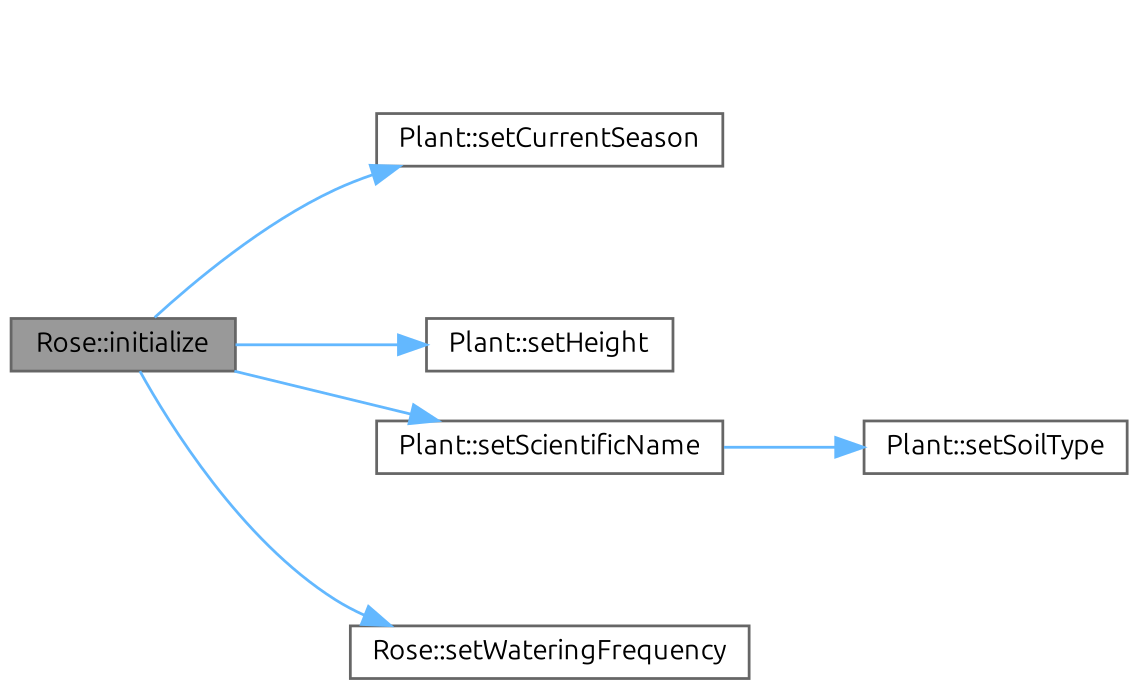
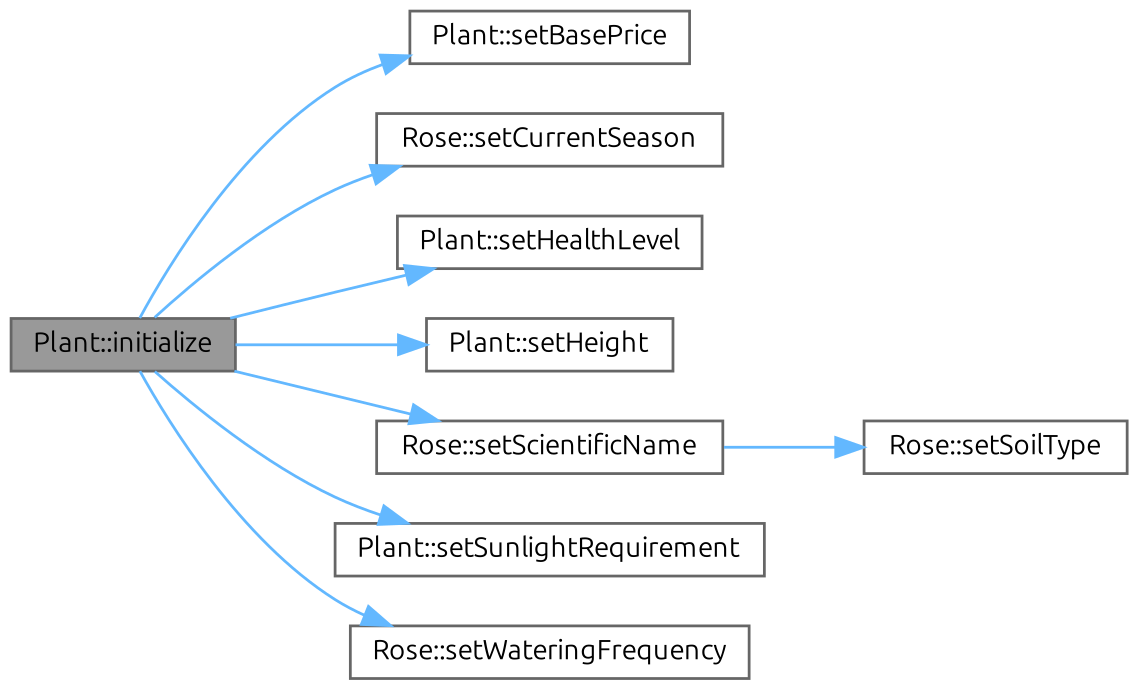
none -> (550, 37)
(550, 140) -> (550, 140)
none -> (550, 242)
(123, 345) -> (123, 345)
(550, 447) -> (550, 447)
(996, 447) -> (996, 447)
none -> (550, 550)
